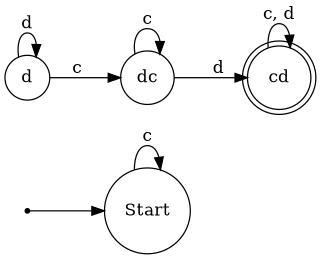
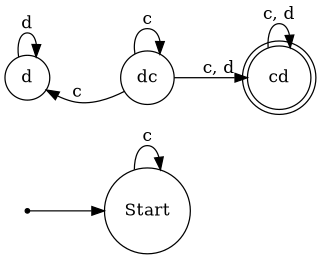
(219, 68) -> (219, 68)
(79, 78) -> (91, 102)
